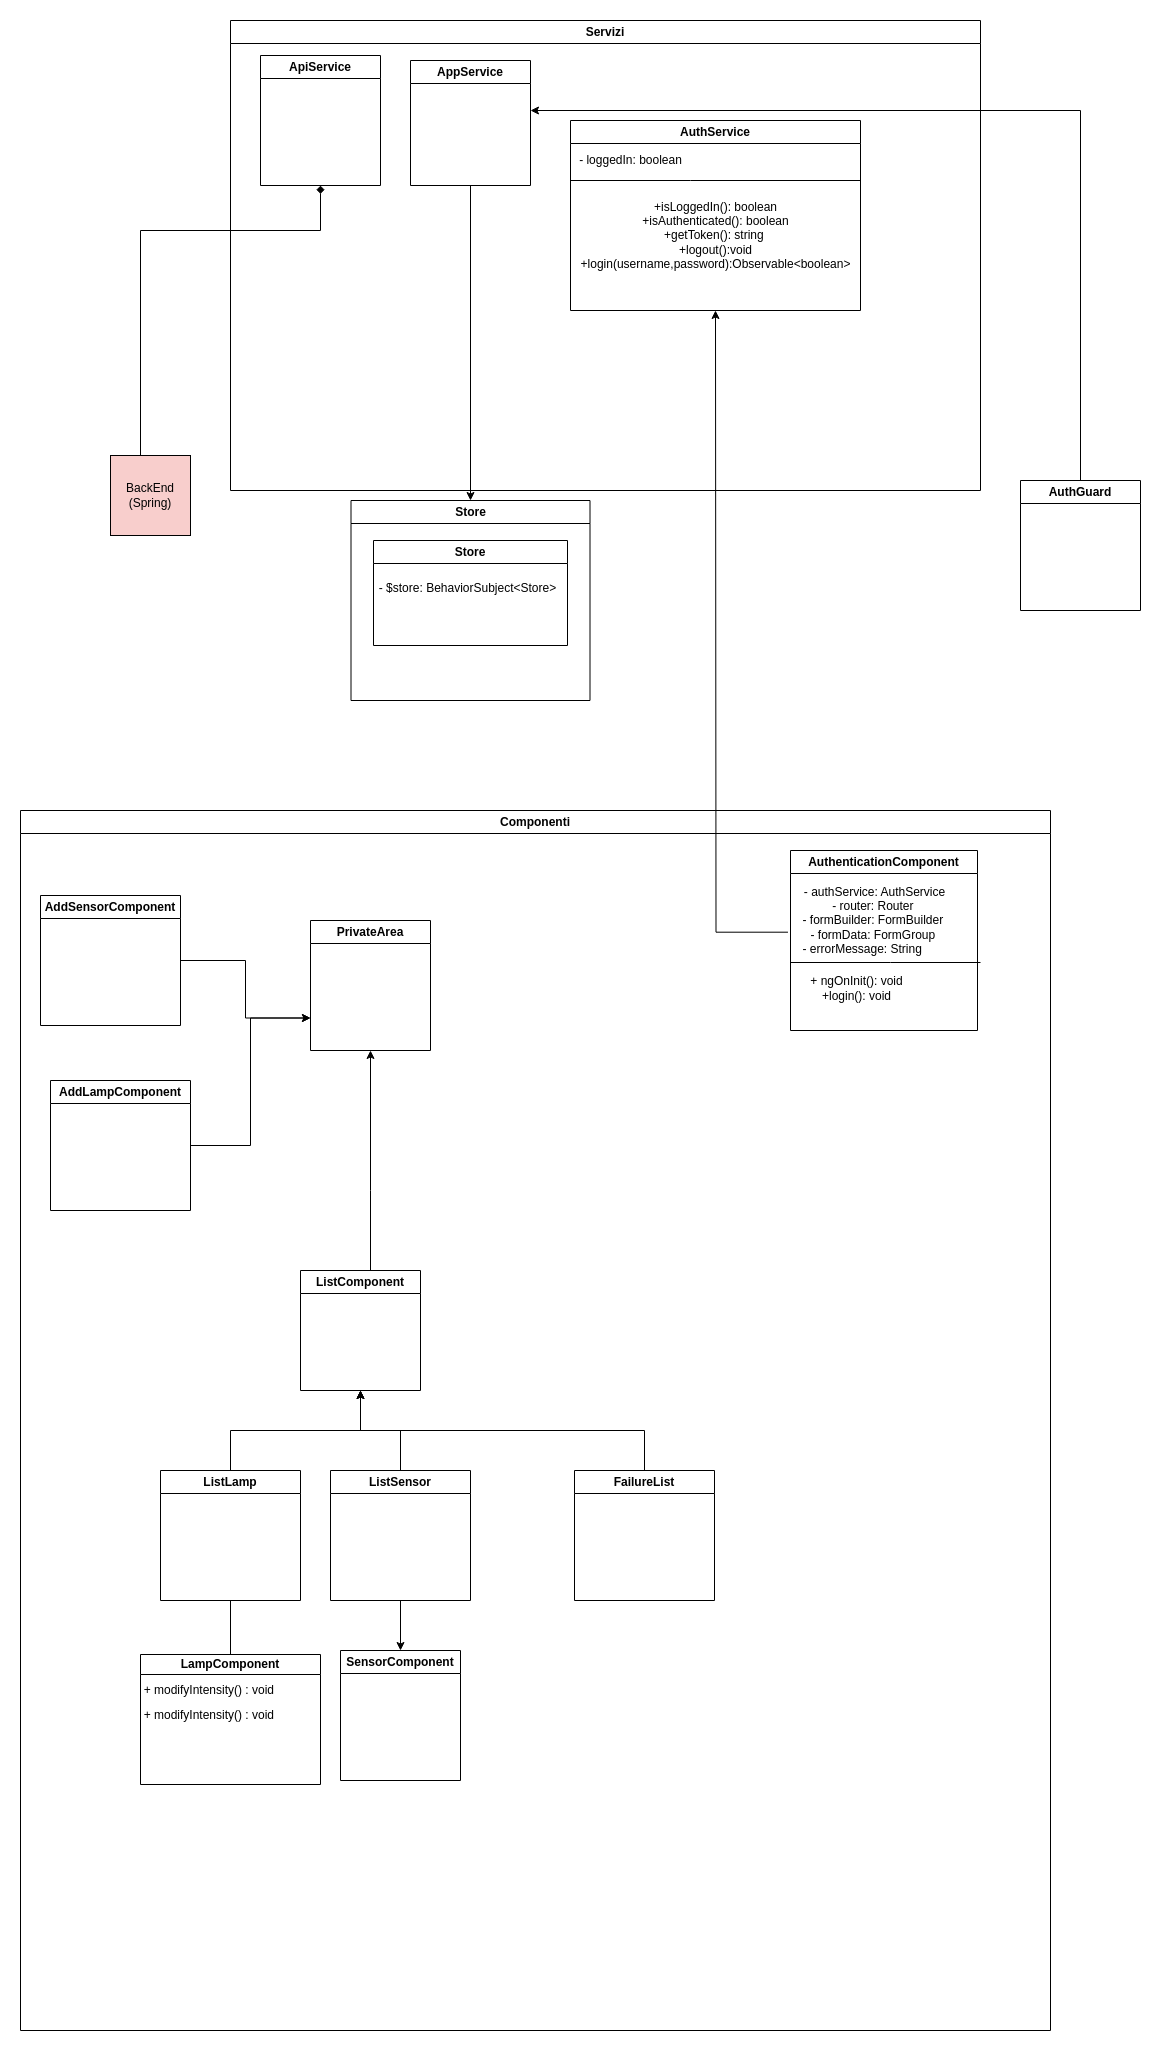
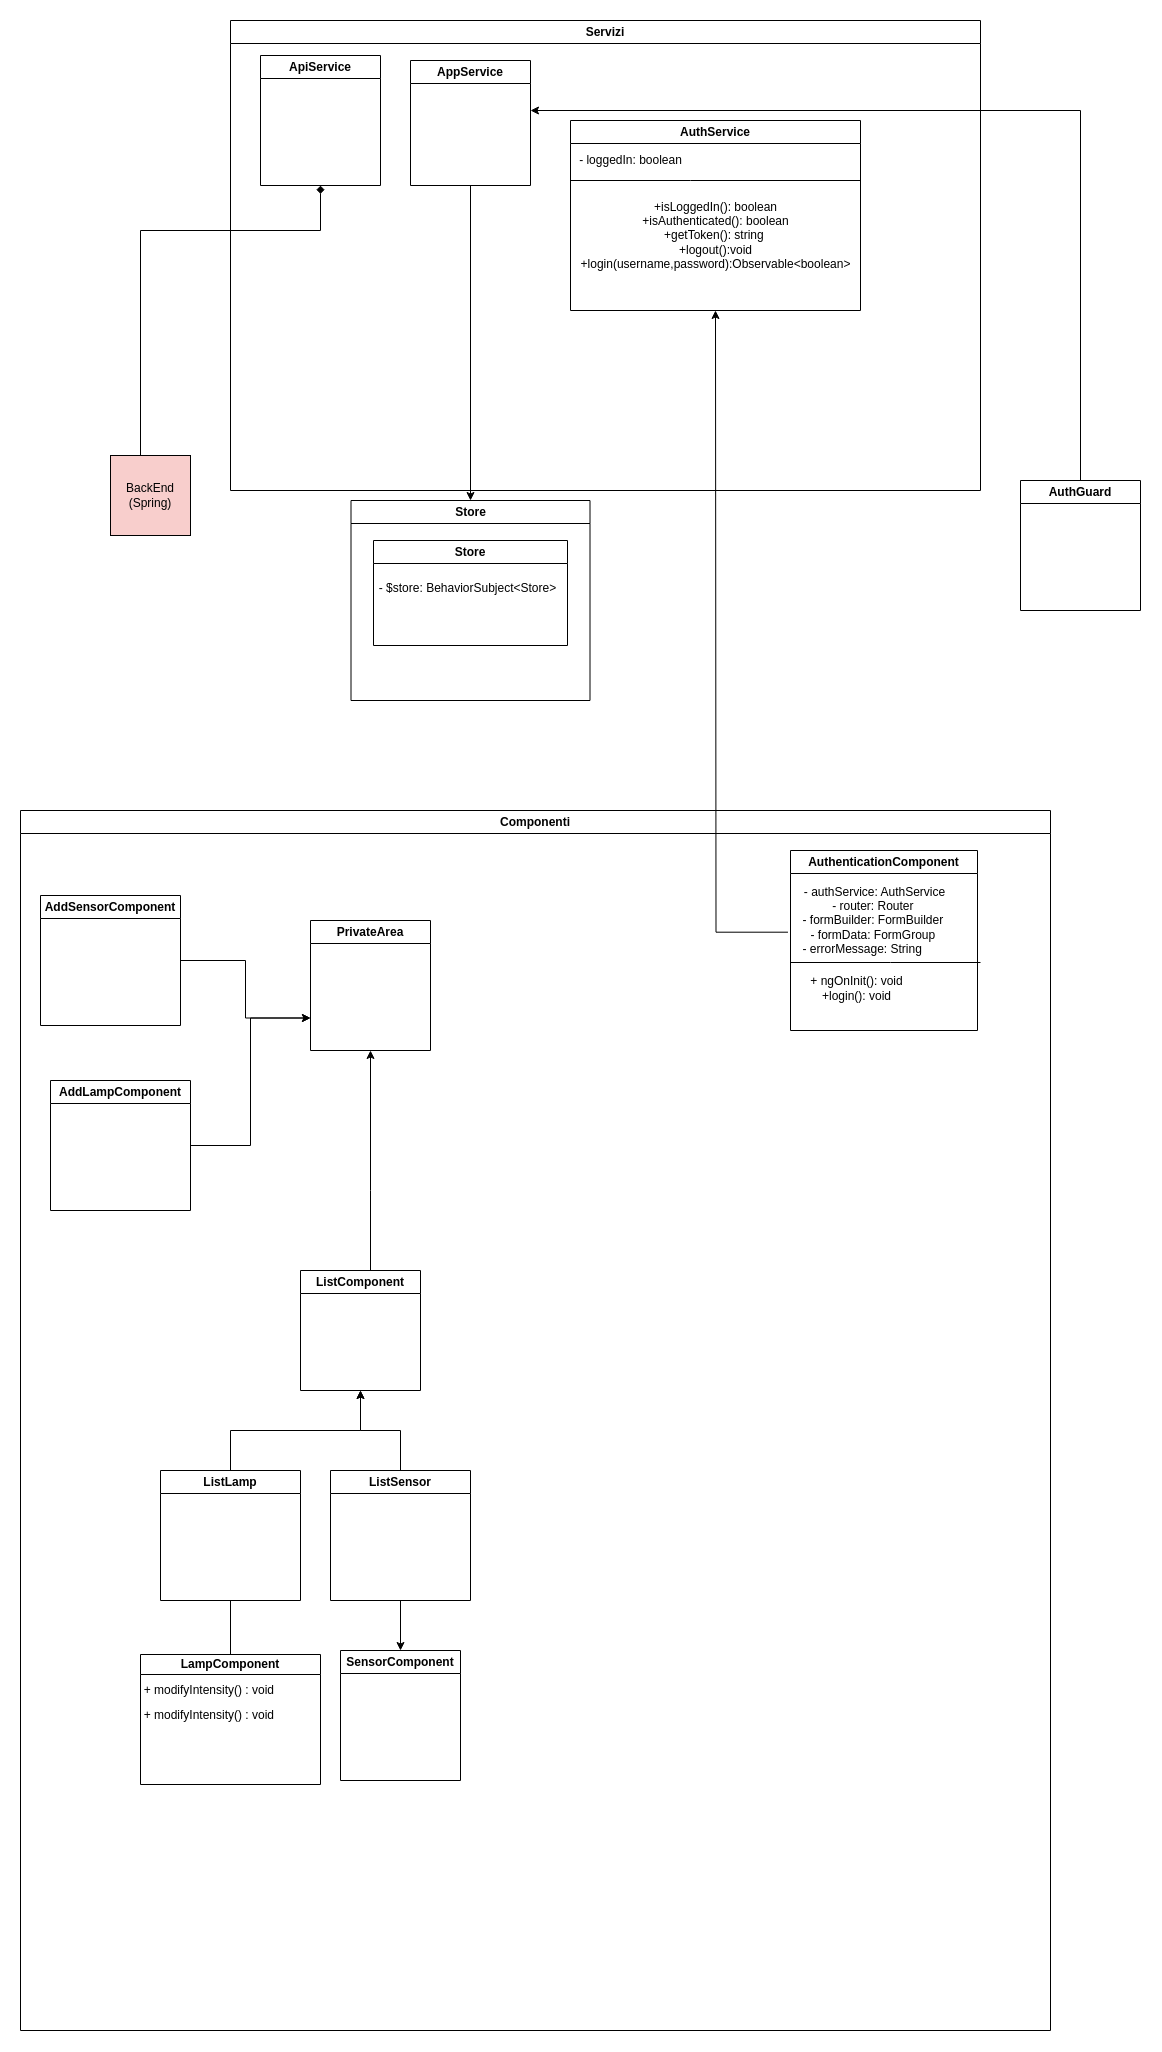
(544, 1431) -> none
(645, 1536) -> none
